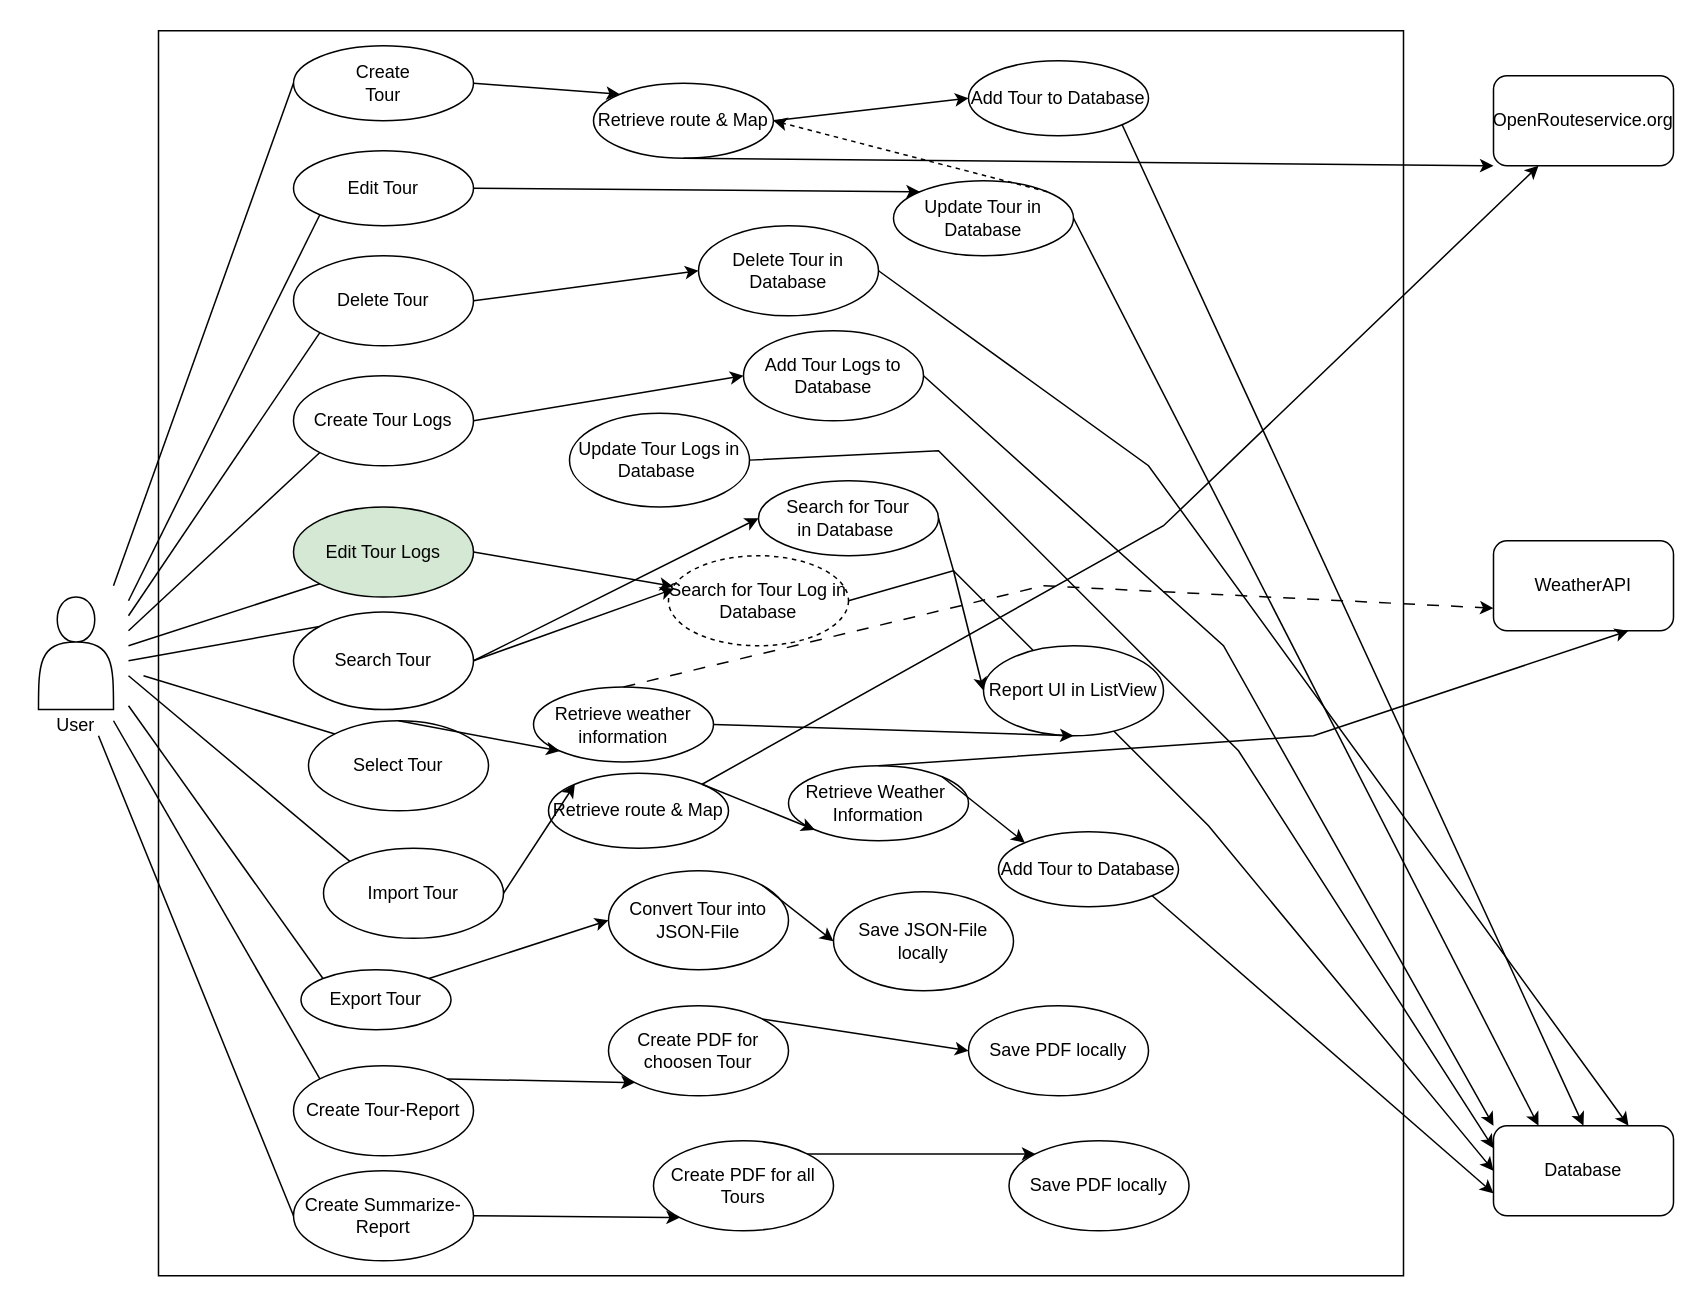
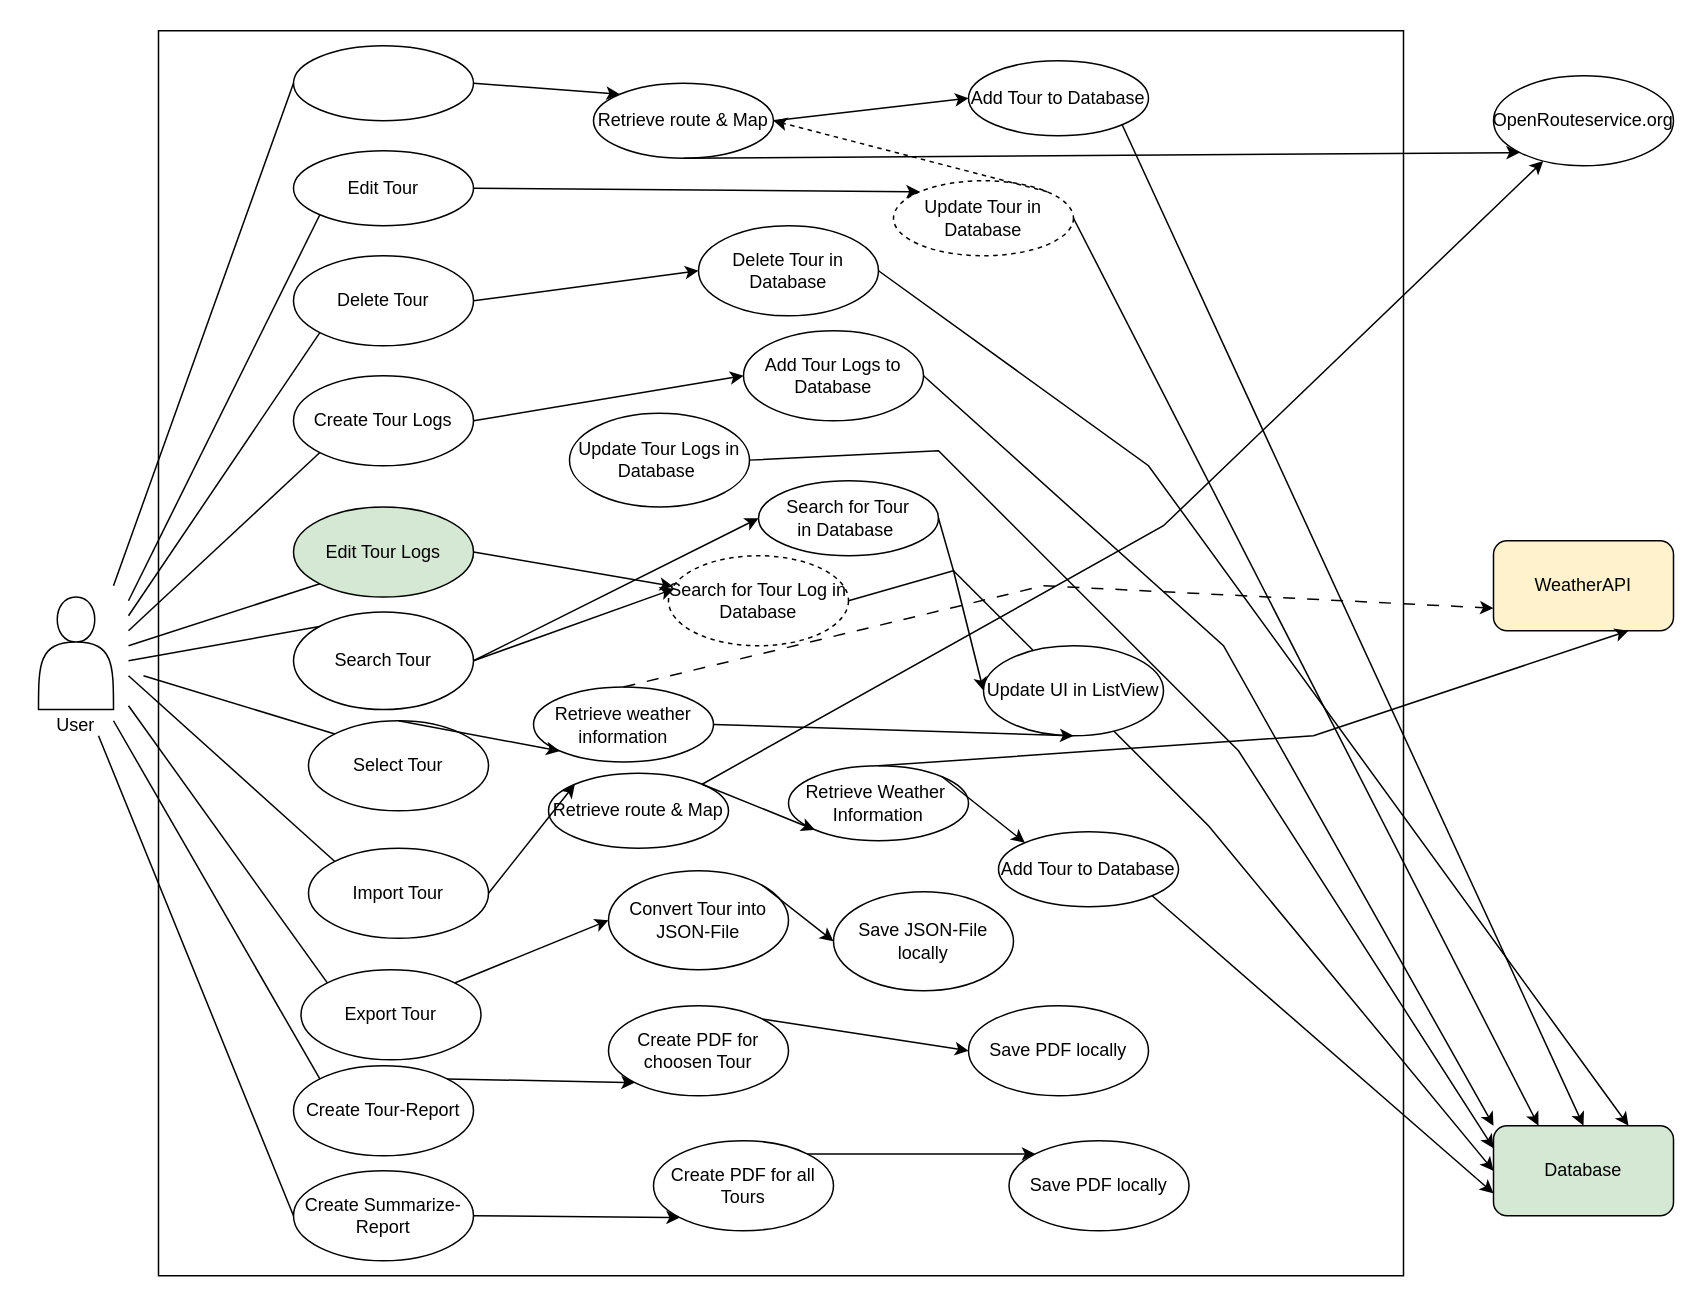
(383, 83) -> none
(1583, 121) -> (1583, 121)
(983, 218) -> (983, 218)
(1583, 586) -> (1583, 586)
(1073, 691) -> (1073, 691)
(413, 893) -> (398, 893)
(376, 1000) -> (391, 1015)
(1583, 1171) -> (1583, 1171)
